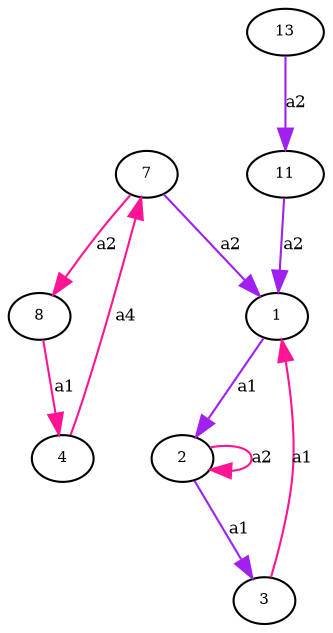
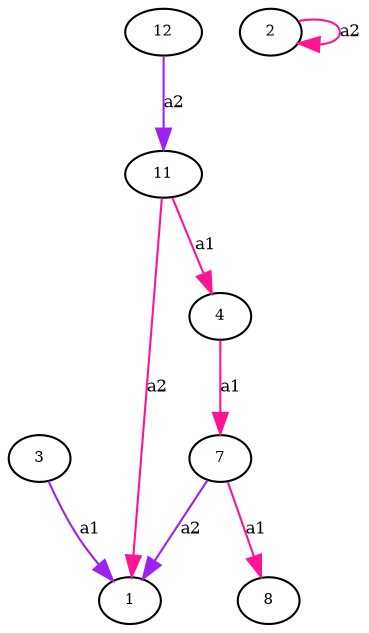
(285, 32) -> (164, 32)
(282, 235) -> (148, 377)
(107, 245) -> (256, 530)
(126, 316) -> (231, 387)
(49, 377) -> (188, 236)
(236, 378) -> none
(293, 470) -> (71, 525)
(218, 520) -> none
